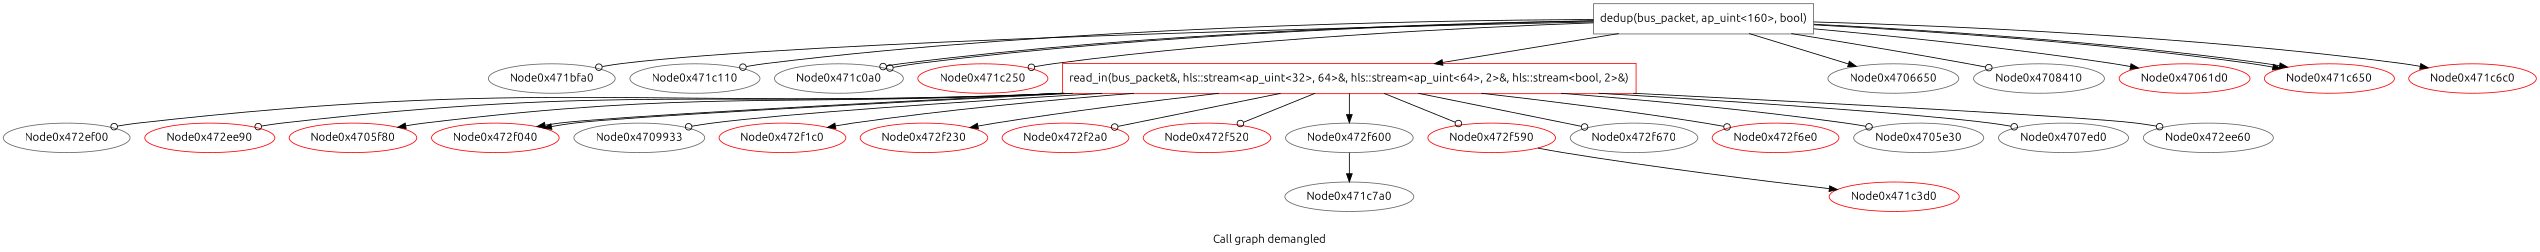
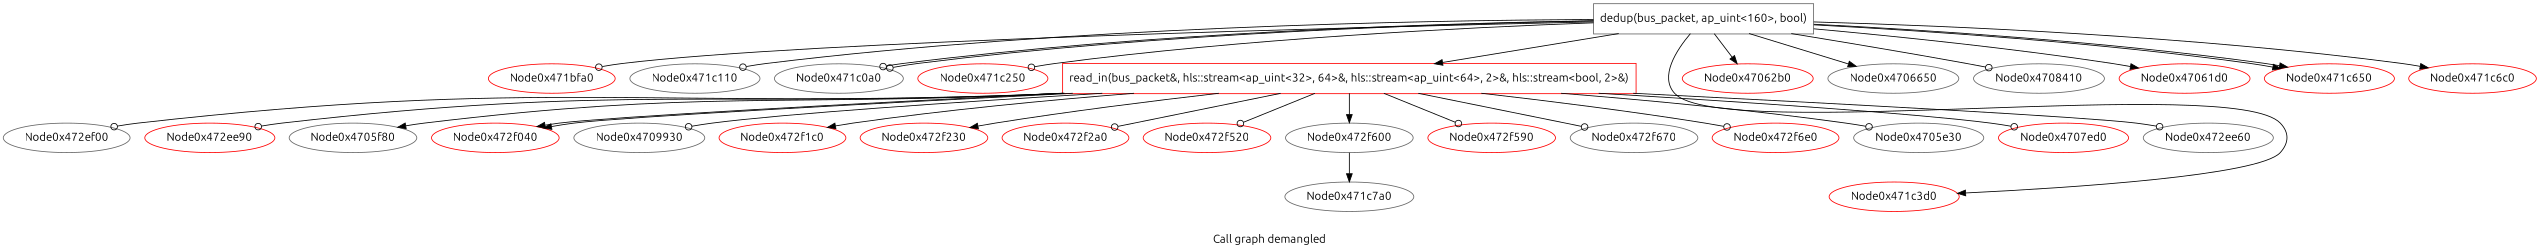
(552, 79) -> (552, 79)
none -> (1748, 79)
(353, 138) -> (353, 138)
(639, 138) -> (639, 138)
(2064, 138) -> (2064, 138)
(1683, 170) -> (2120, 105)
